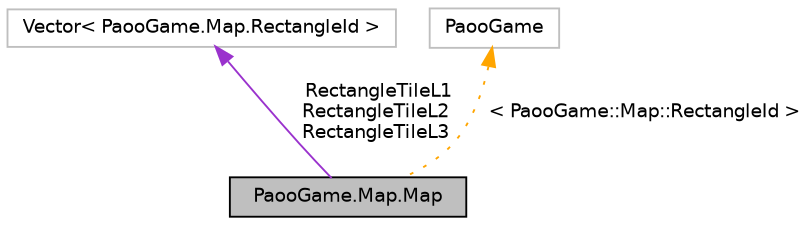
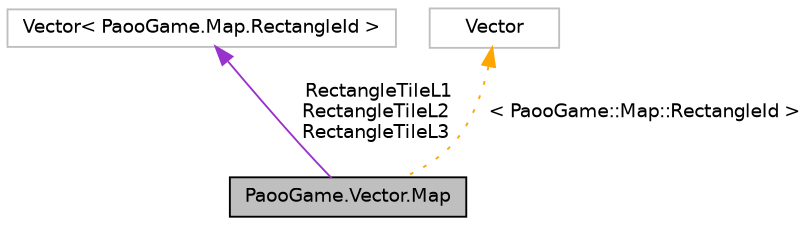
(494, 28) -> (494, 28)
(348, 197) -> (348, 197)
